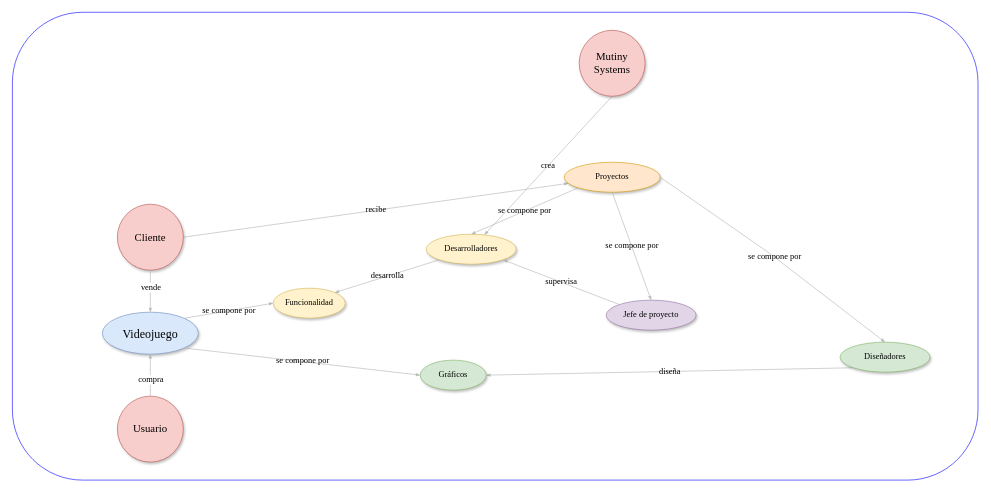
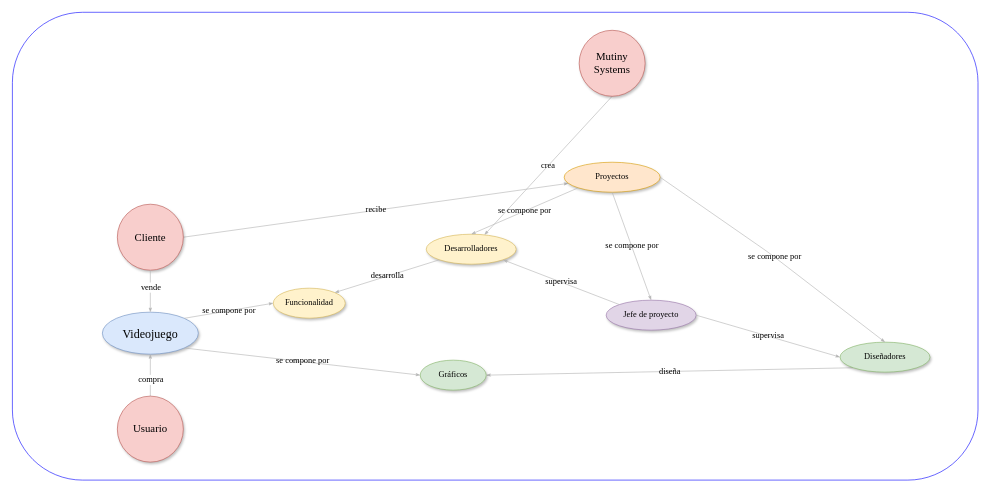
none -> (766, 336)
